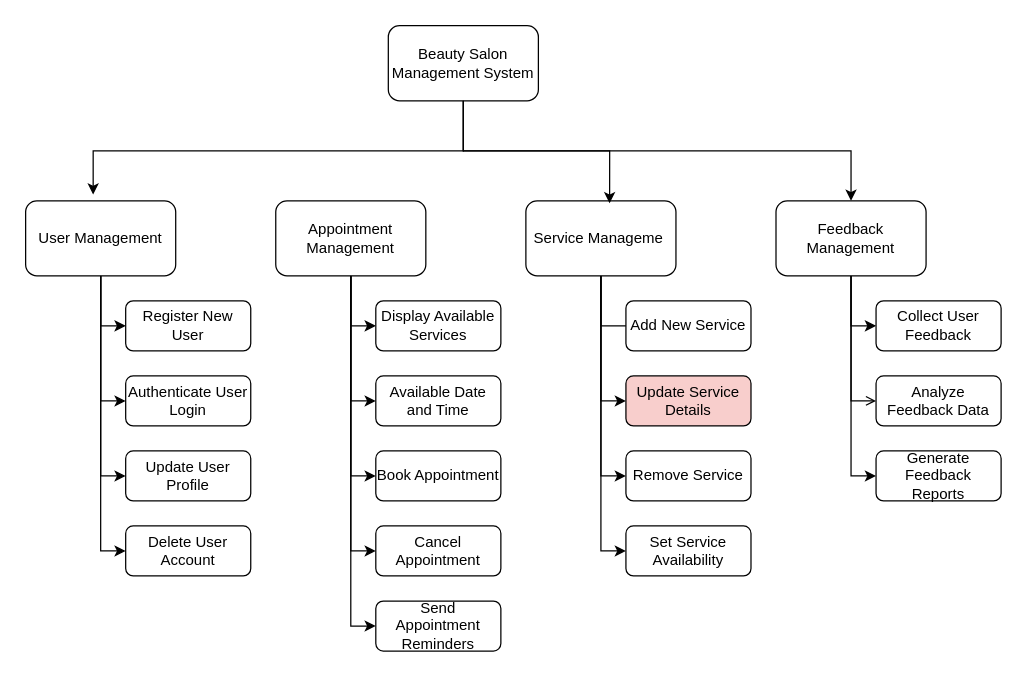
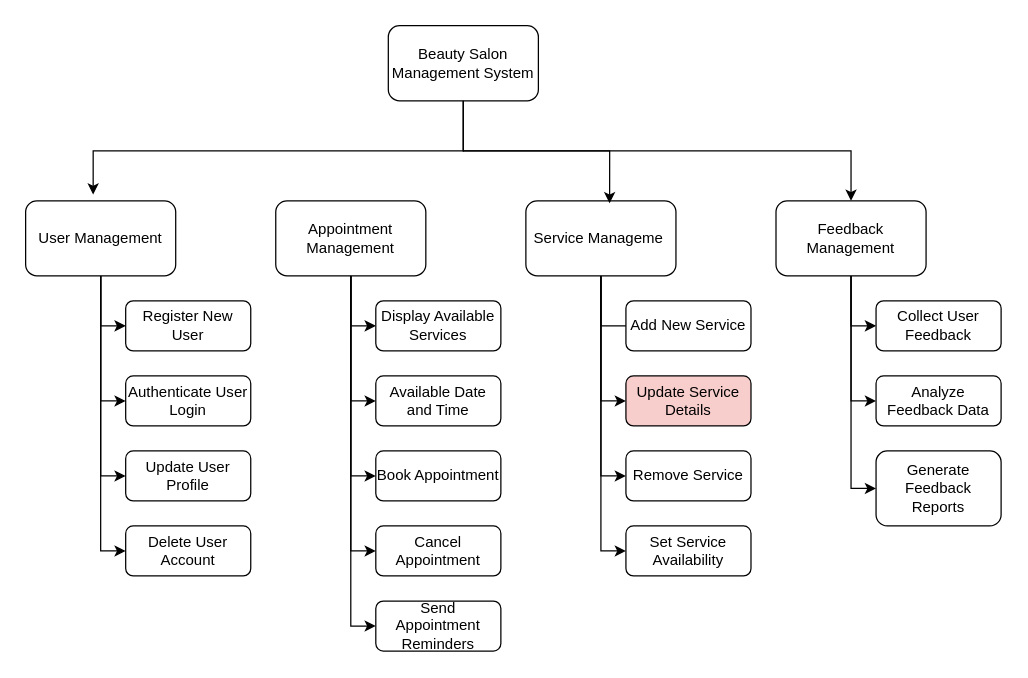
(867, 401) -> (866, 401)
(938, 476) -> (938, 488)
